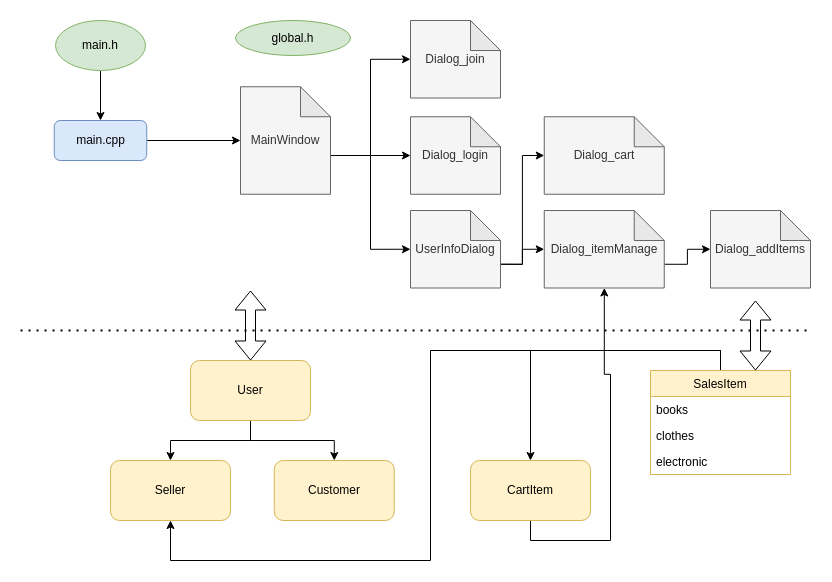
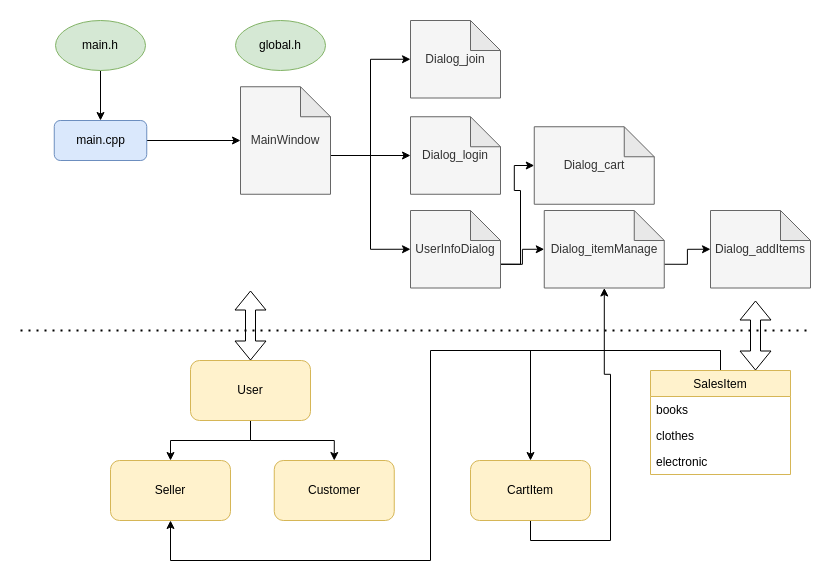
(293, 38) -> (281, 46)
(604, 156) -> (594, 166)
